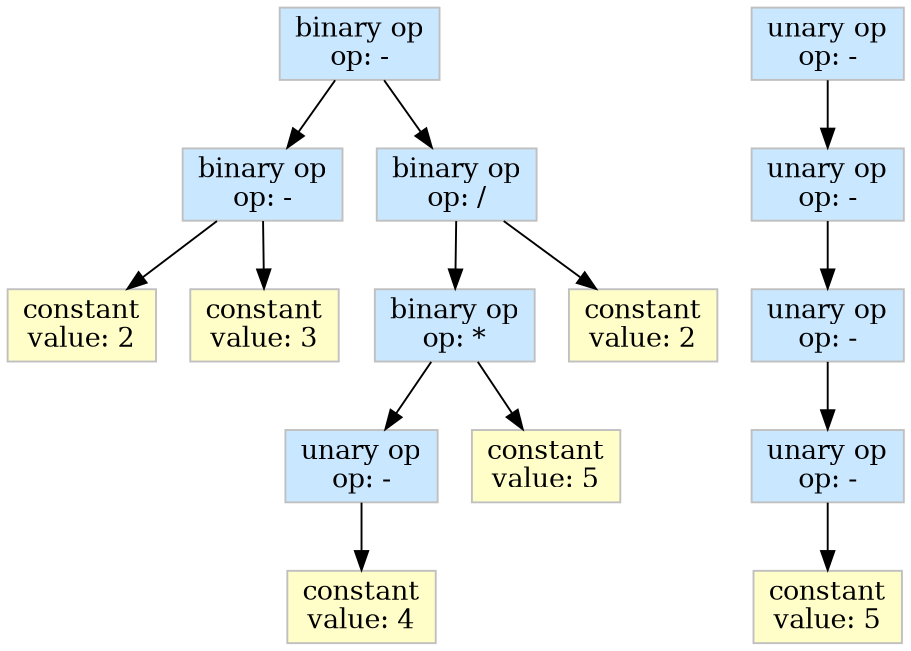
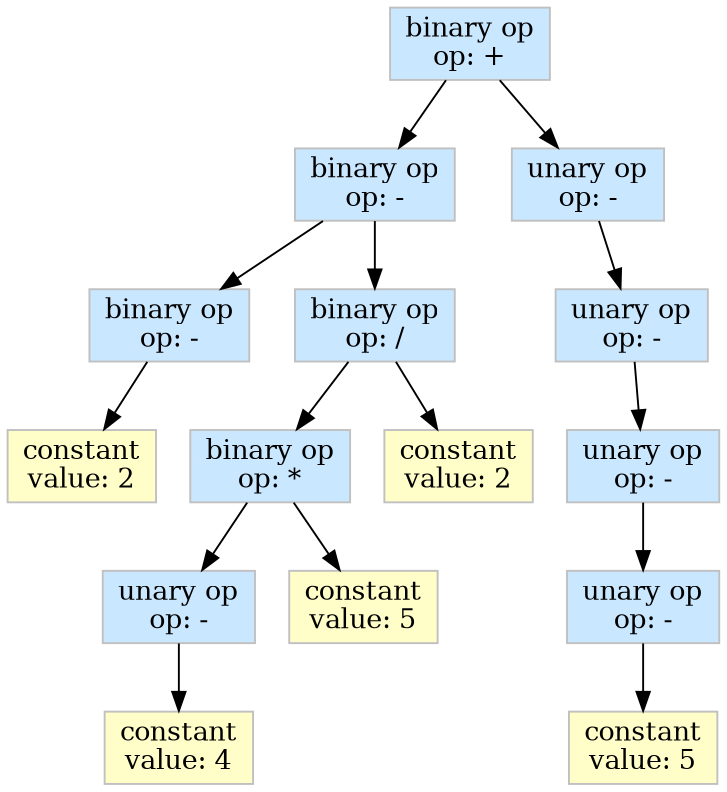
none -> (470, 44)
(264, 325) -> none
